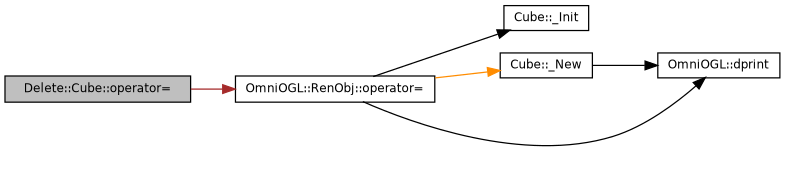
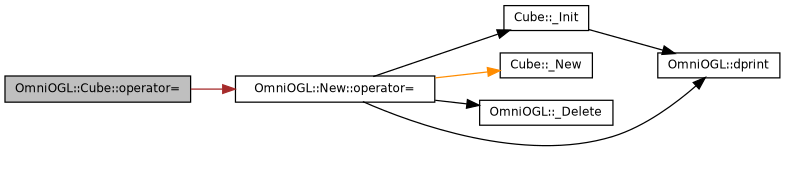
(619, 65) -> (626, 40)
(98, 89) -> (98, 89)
(335, 89) -> (335, 89)
none -> (546, 113)
